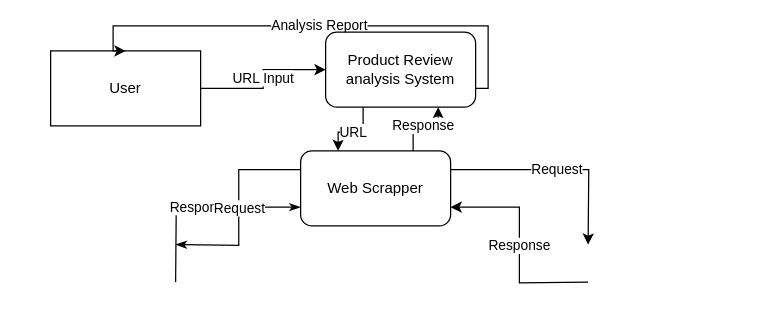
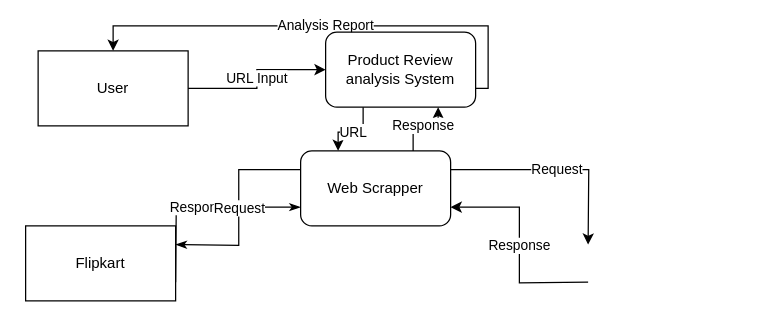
(126, 88) -> (113, 88)
none -> (101, 263)
